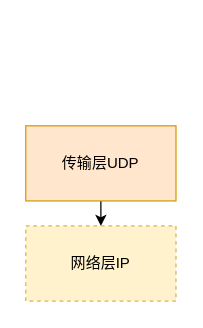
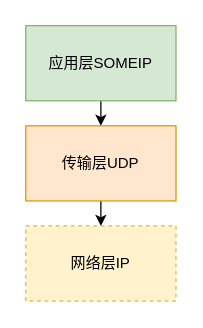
none -> (101, 63)
none -> (101, 109)
